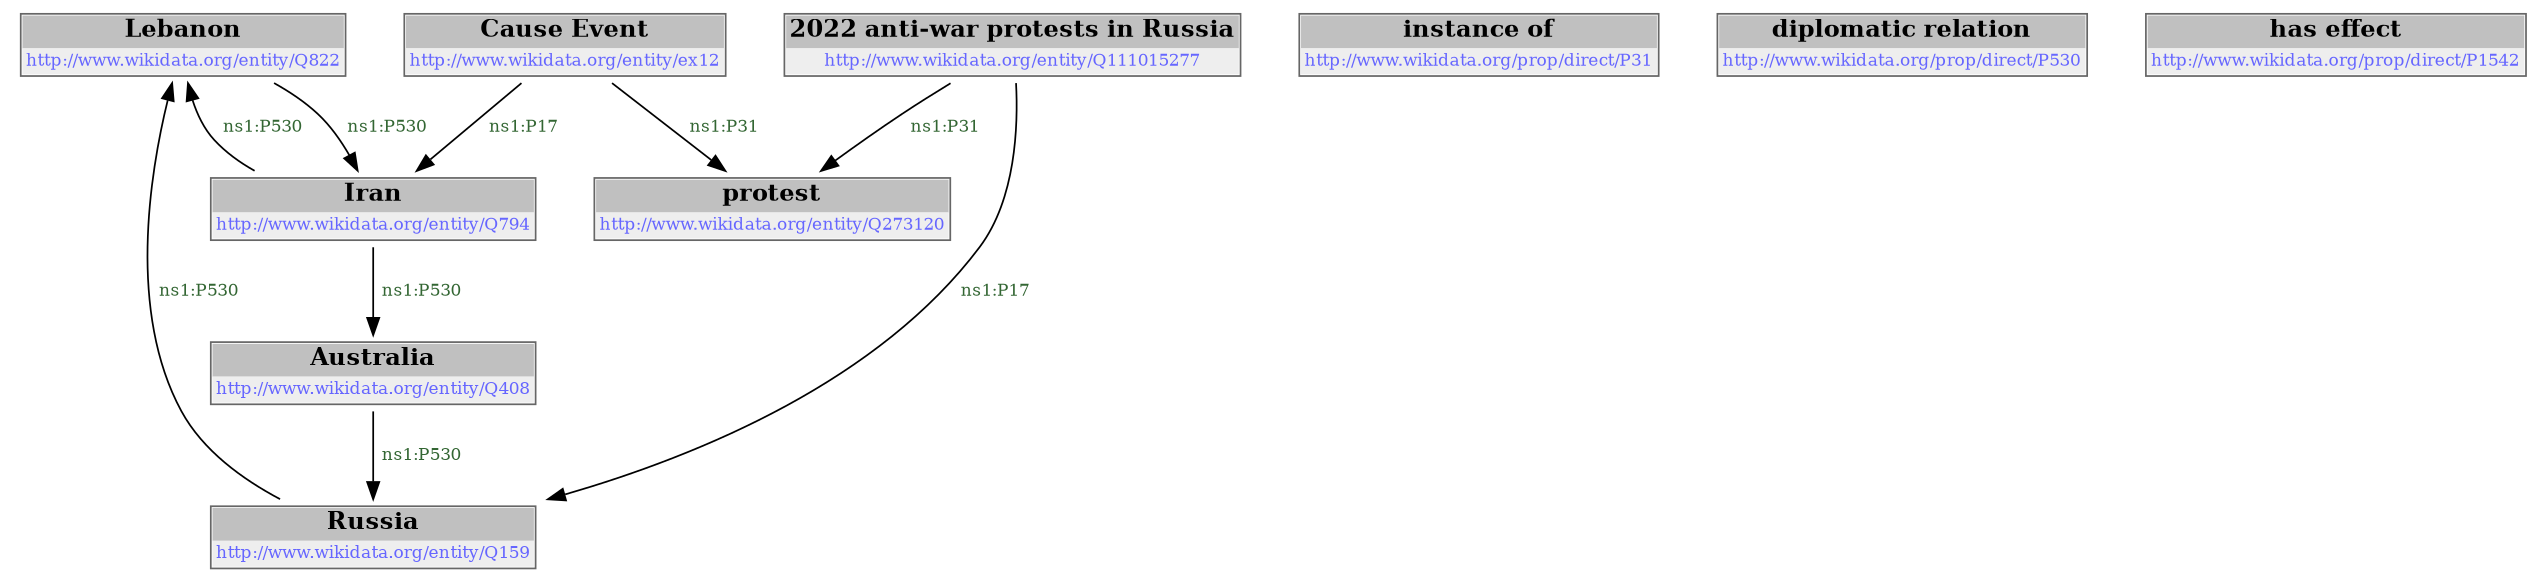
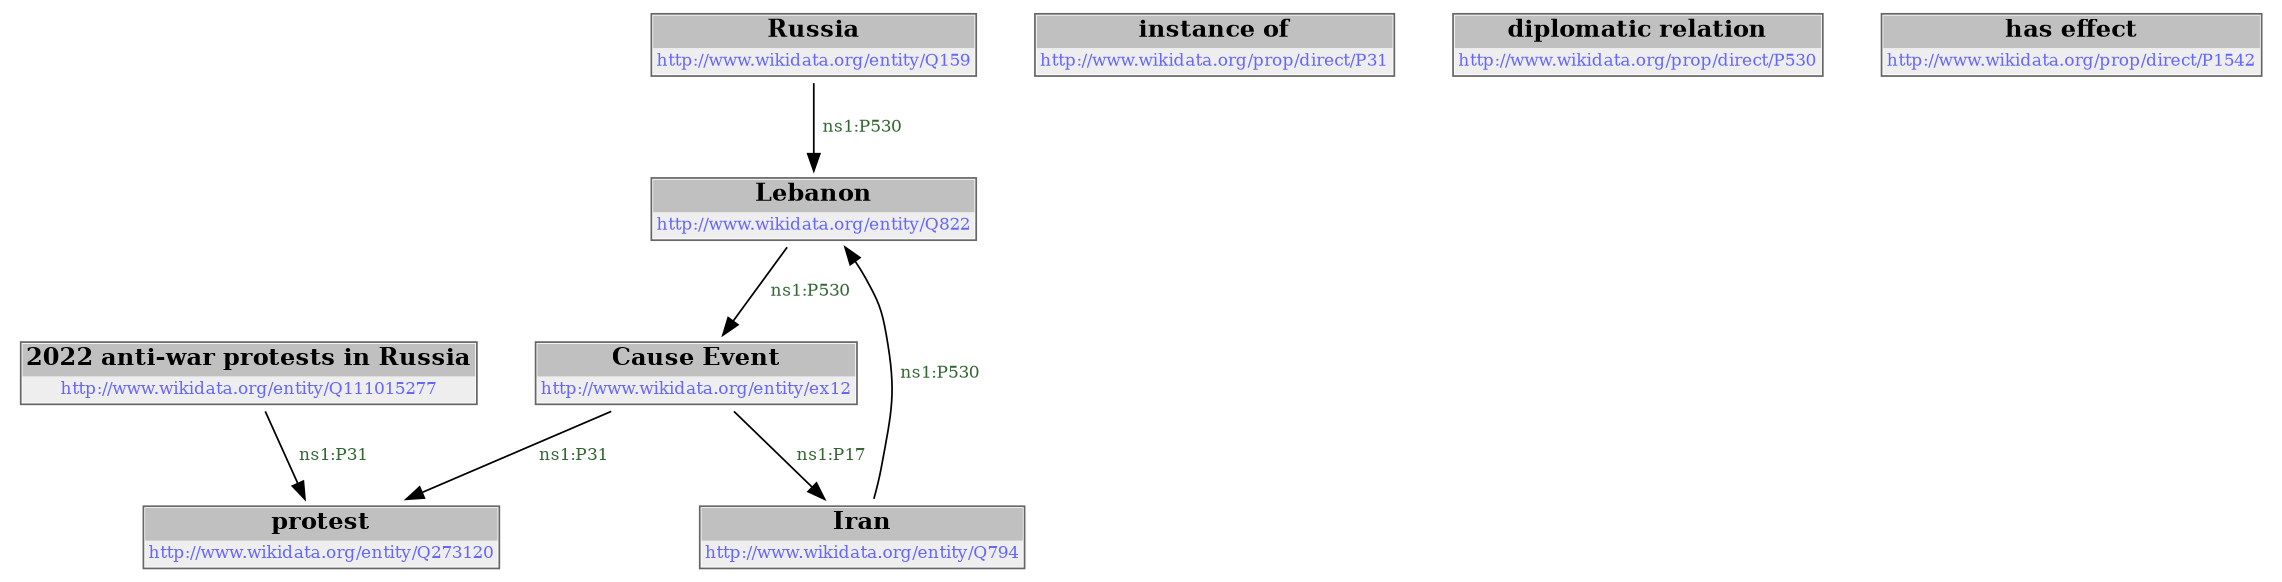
(317, 113) -> (760, 284)
(864, 356) -> none
(373, 373) -> none
